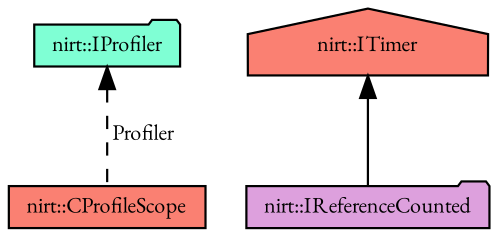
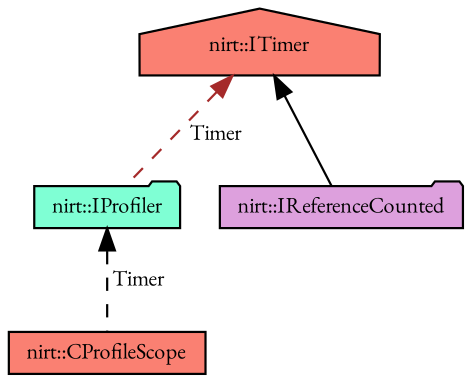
(141, 134) -> (136, 280)
none -> (171, 139)
